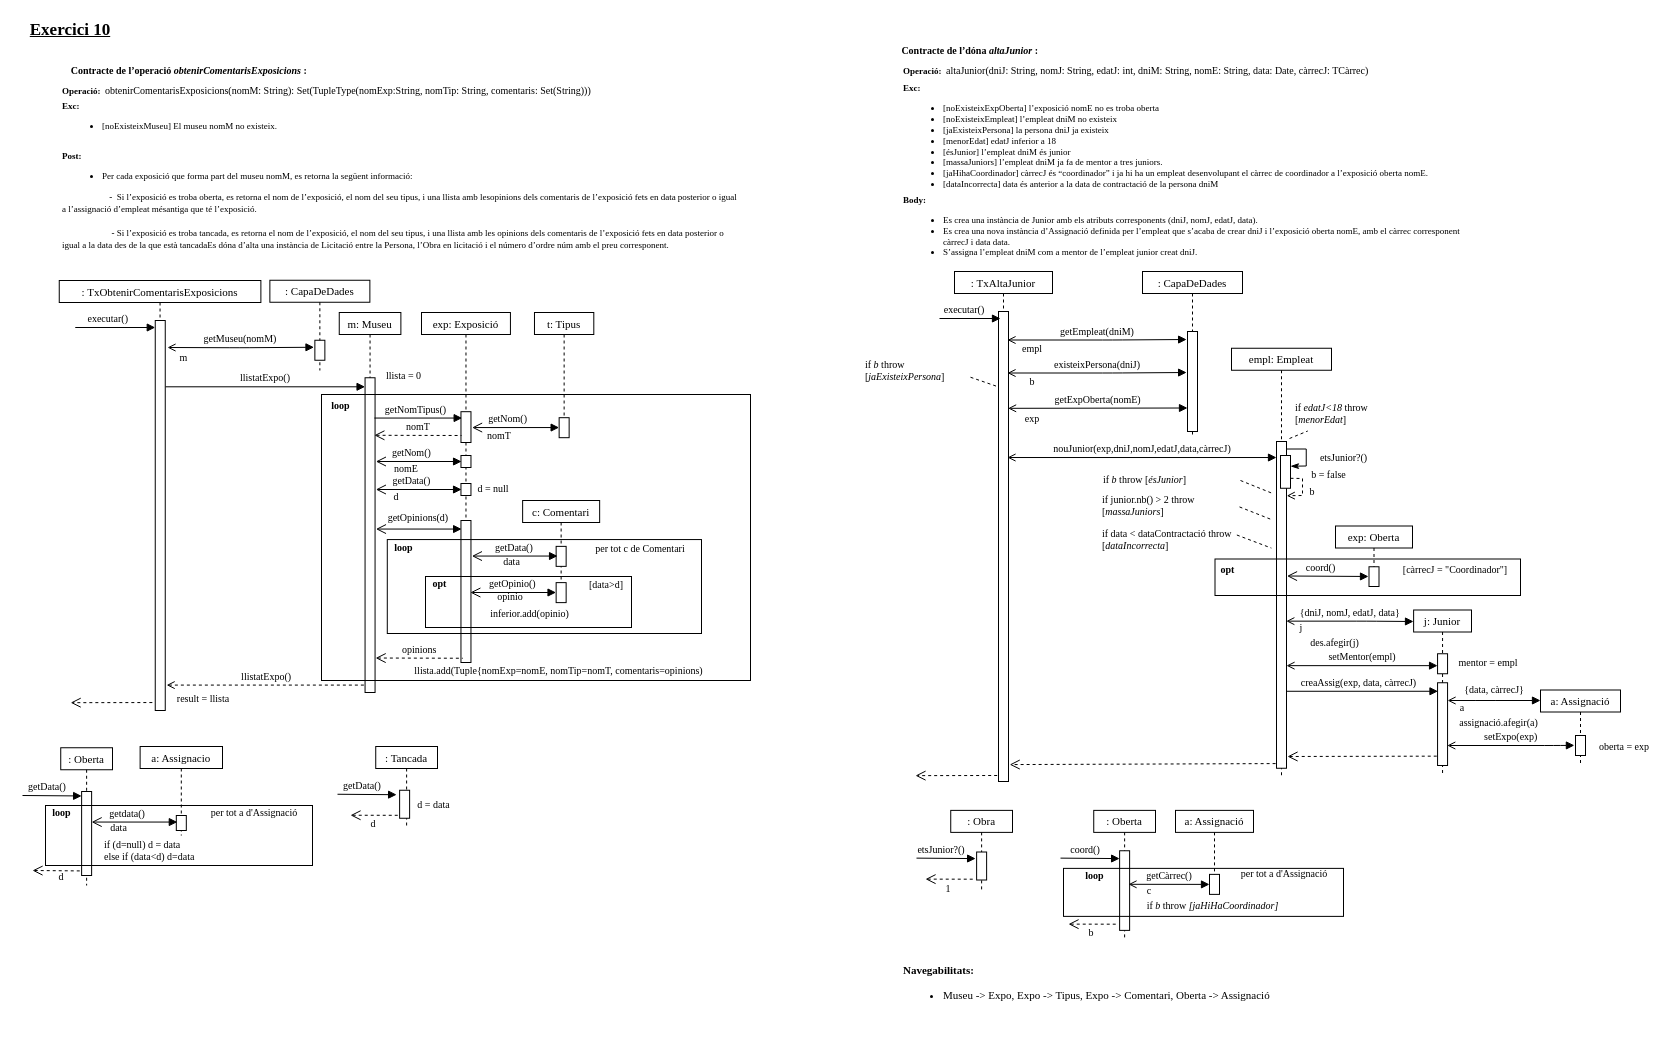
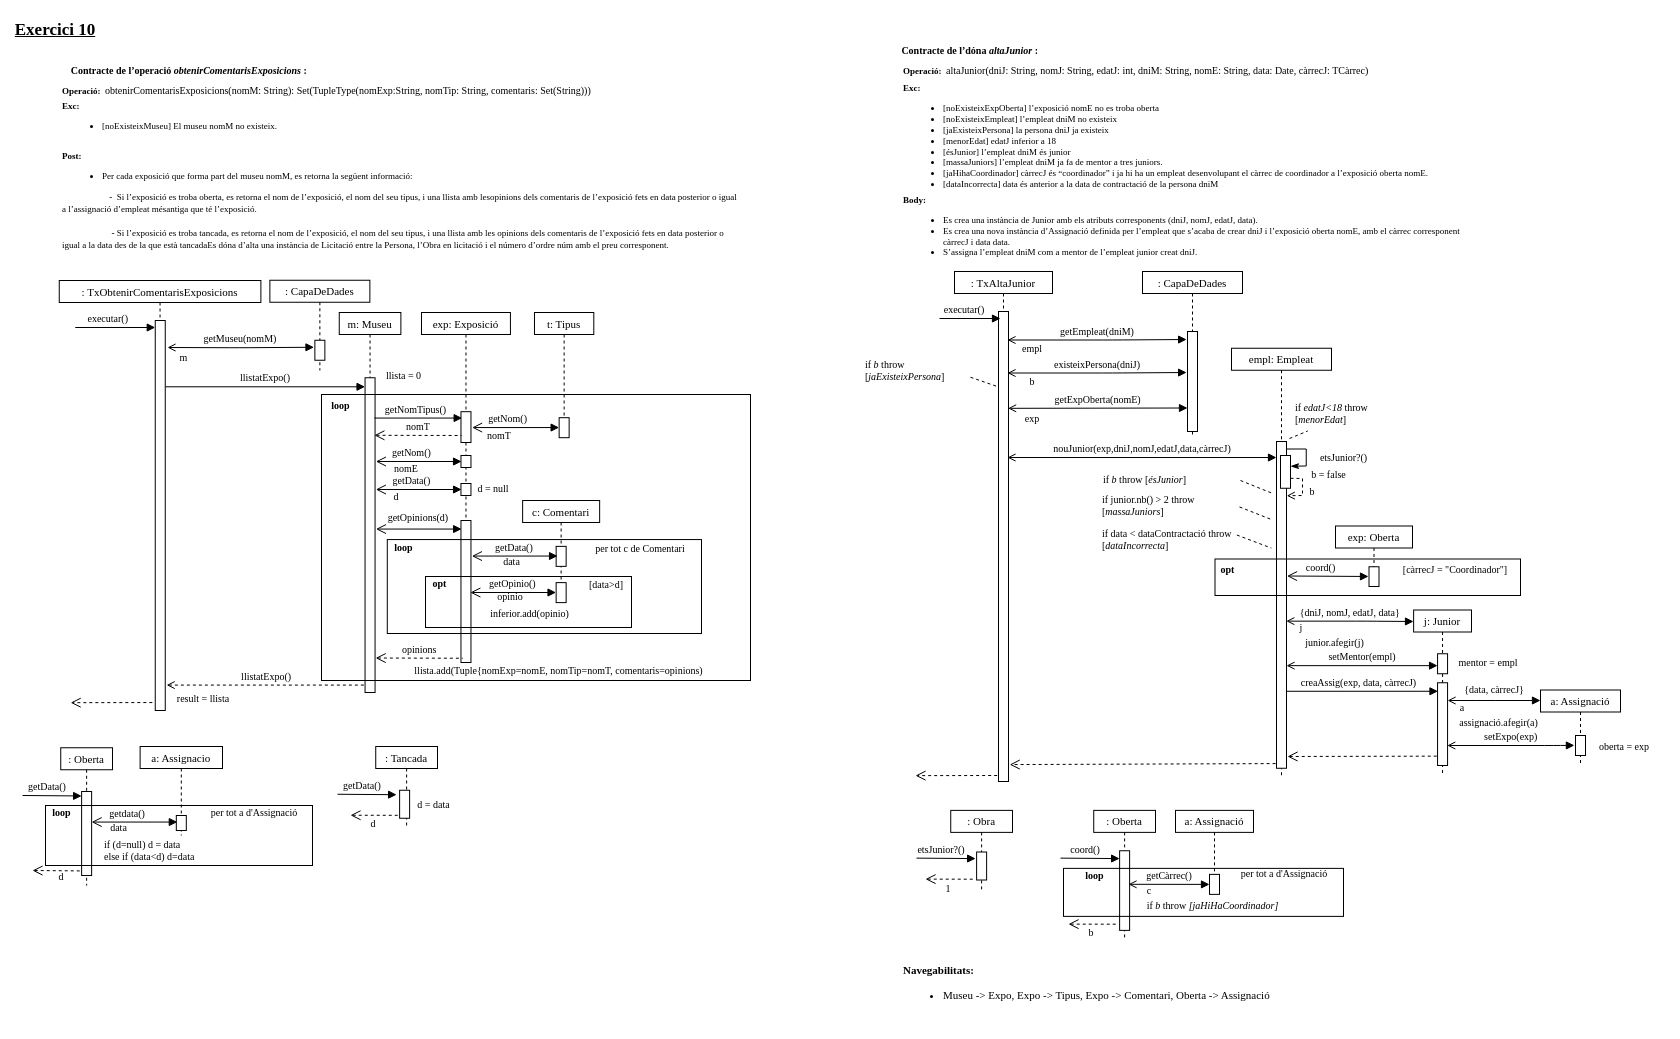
(71, 31) -> (56, 31)
(1335, 643) -> (1335, 643)
